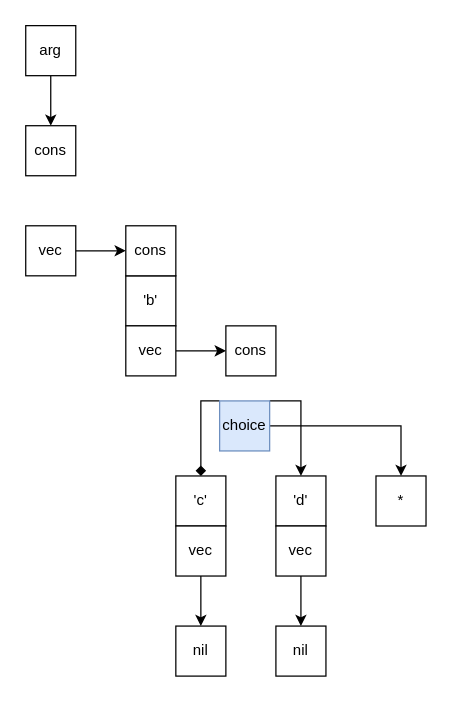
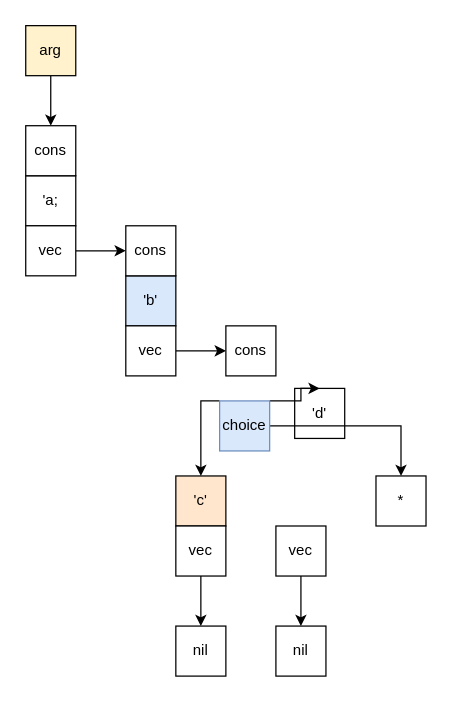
(51, 51) -> (51, 51)
none -> (51, 201)
(151, 301) -> (151, 301)
(201, 465) -> (201, 466)
(201, 501) -> (201, 501)
(301, 501) -> (319, 413)
